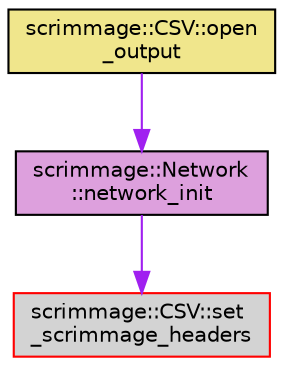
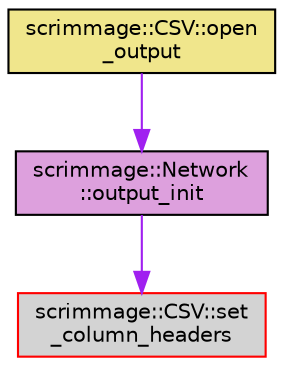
(142, 183) -> (142, 183)
(142, 325) -> (142, 325)
